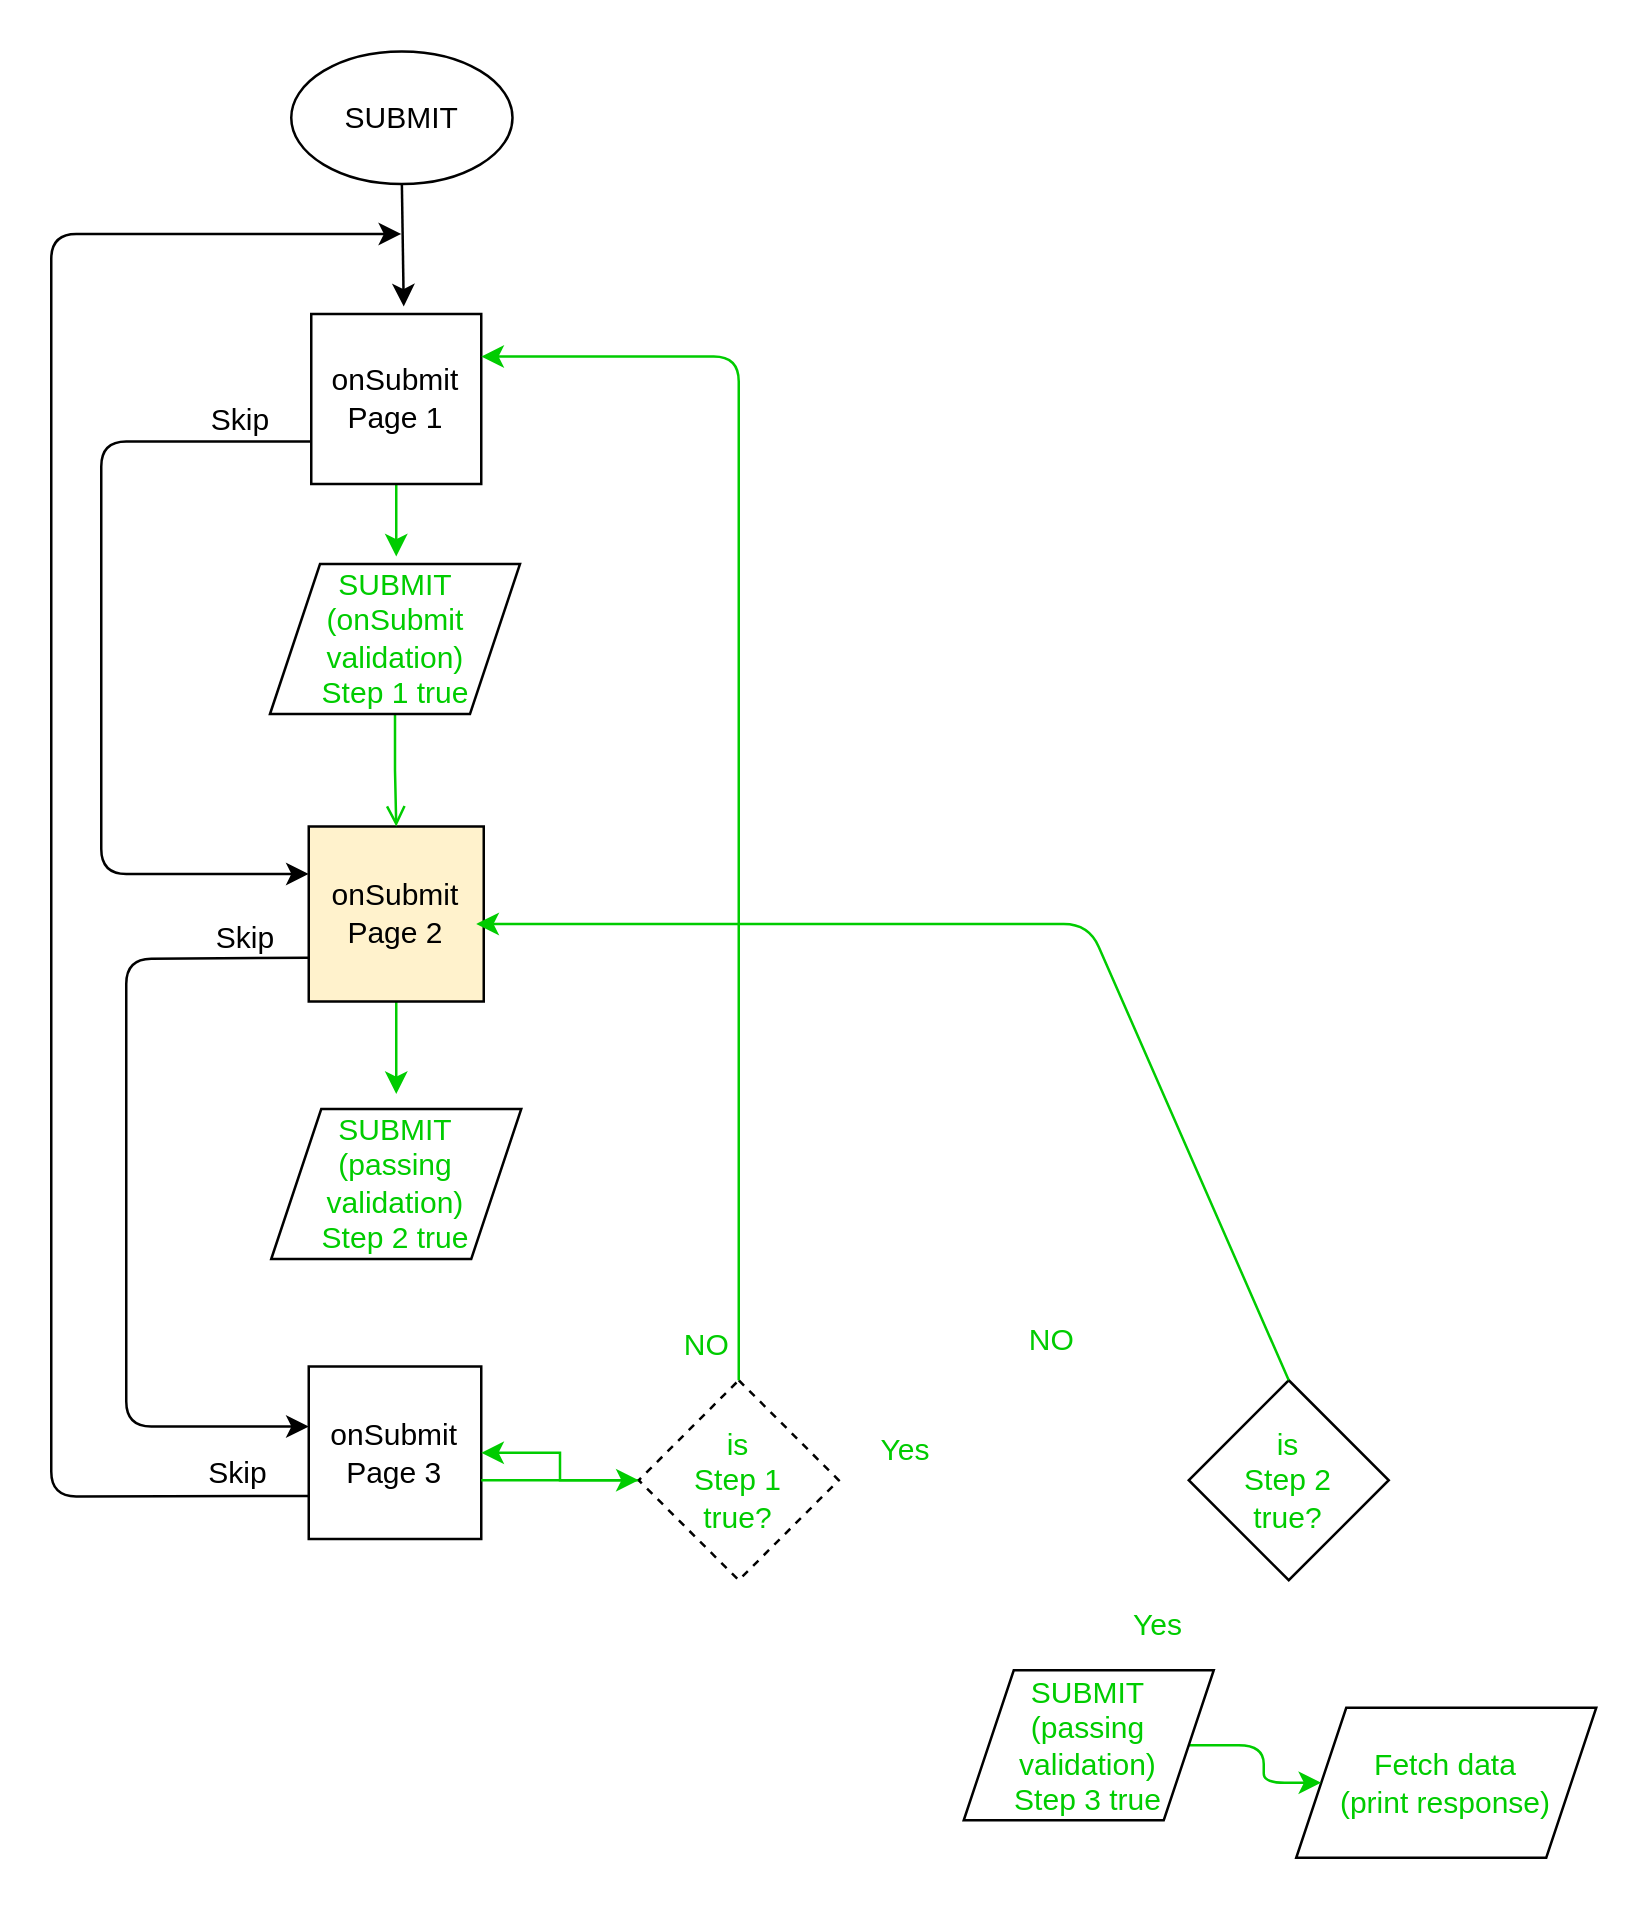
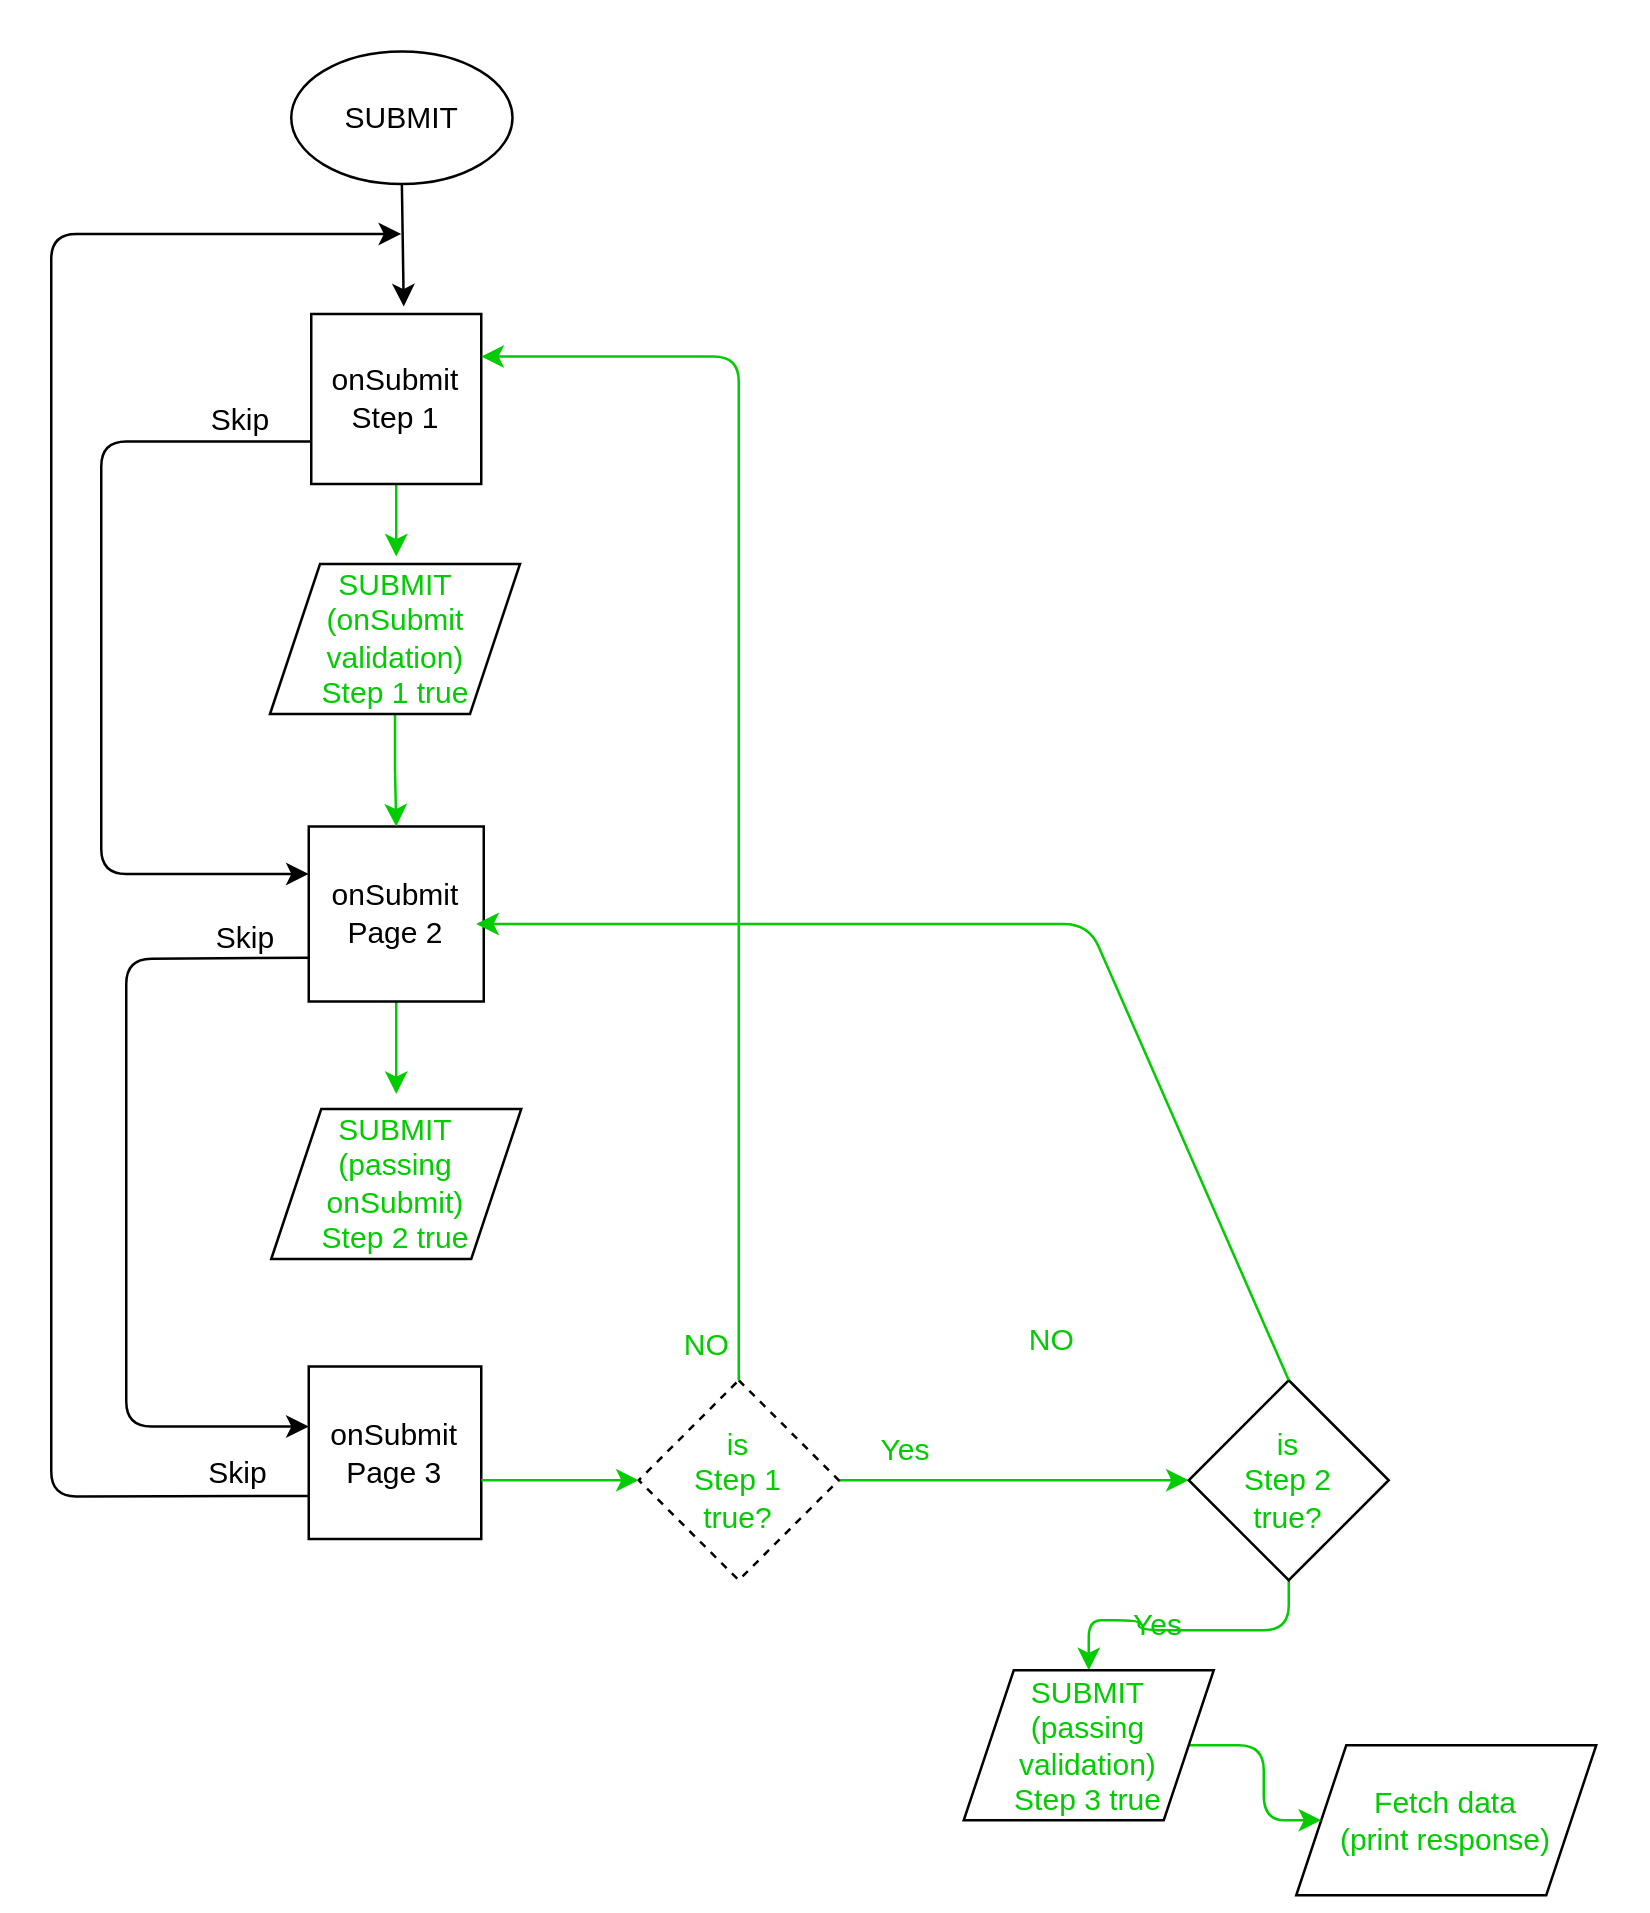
(396, 399) -> (396, 399)
(396, 813) -> (396, 808)
(396, 914) -> (396, 914)
(396, 1184) -> (396, 1184)
(541, 1453) -> (1006, 1480)
none -> (1196, 1630)
(1446, 1783) -> (1446, 1820)
